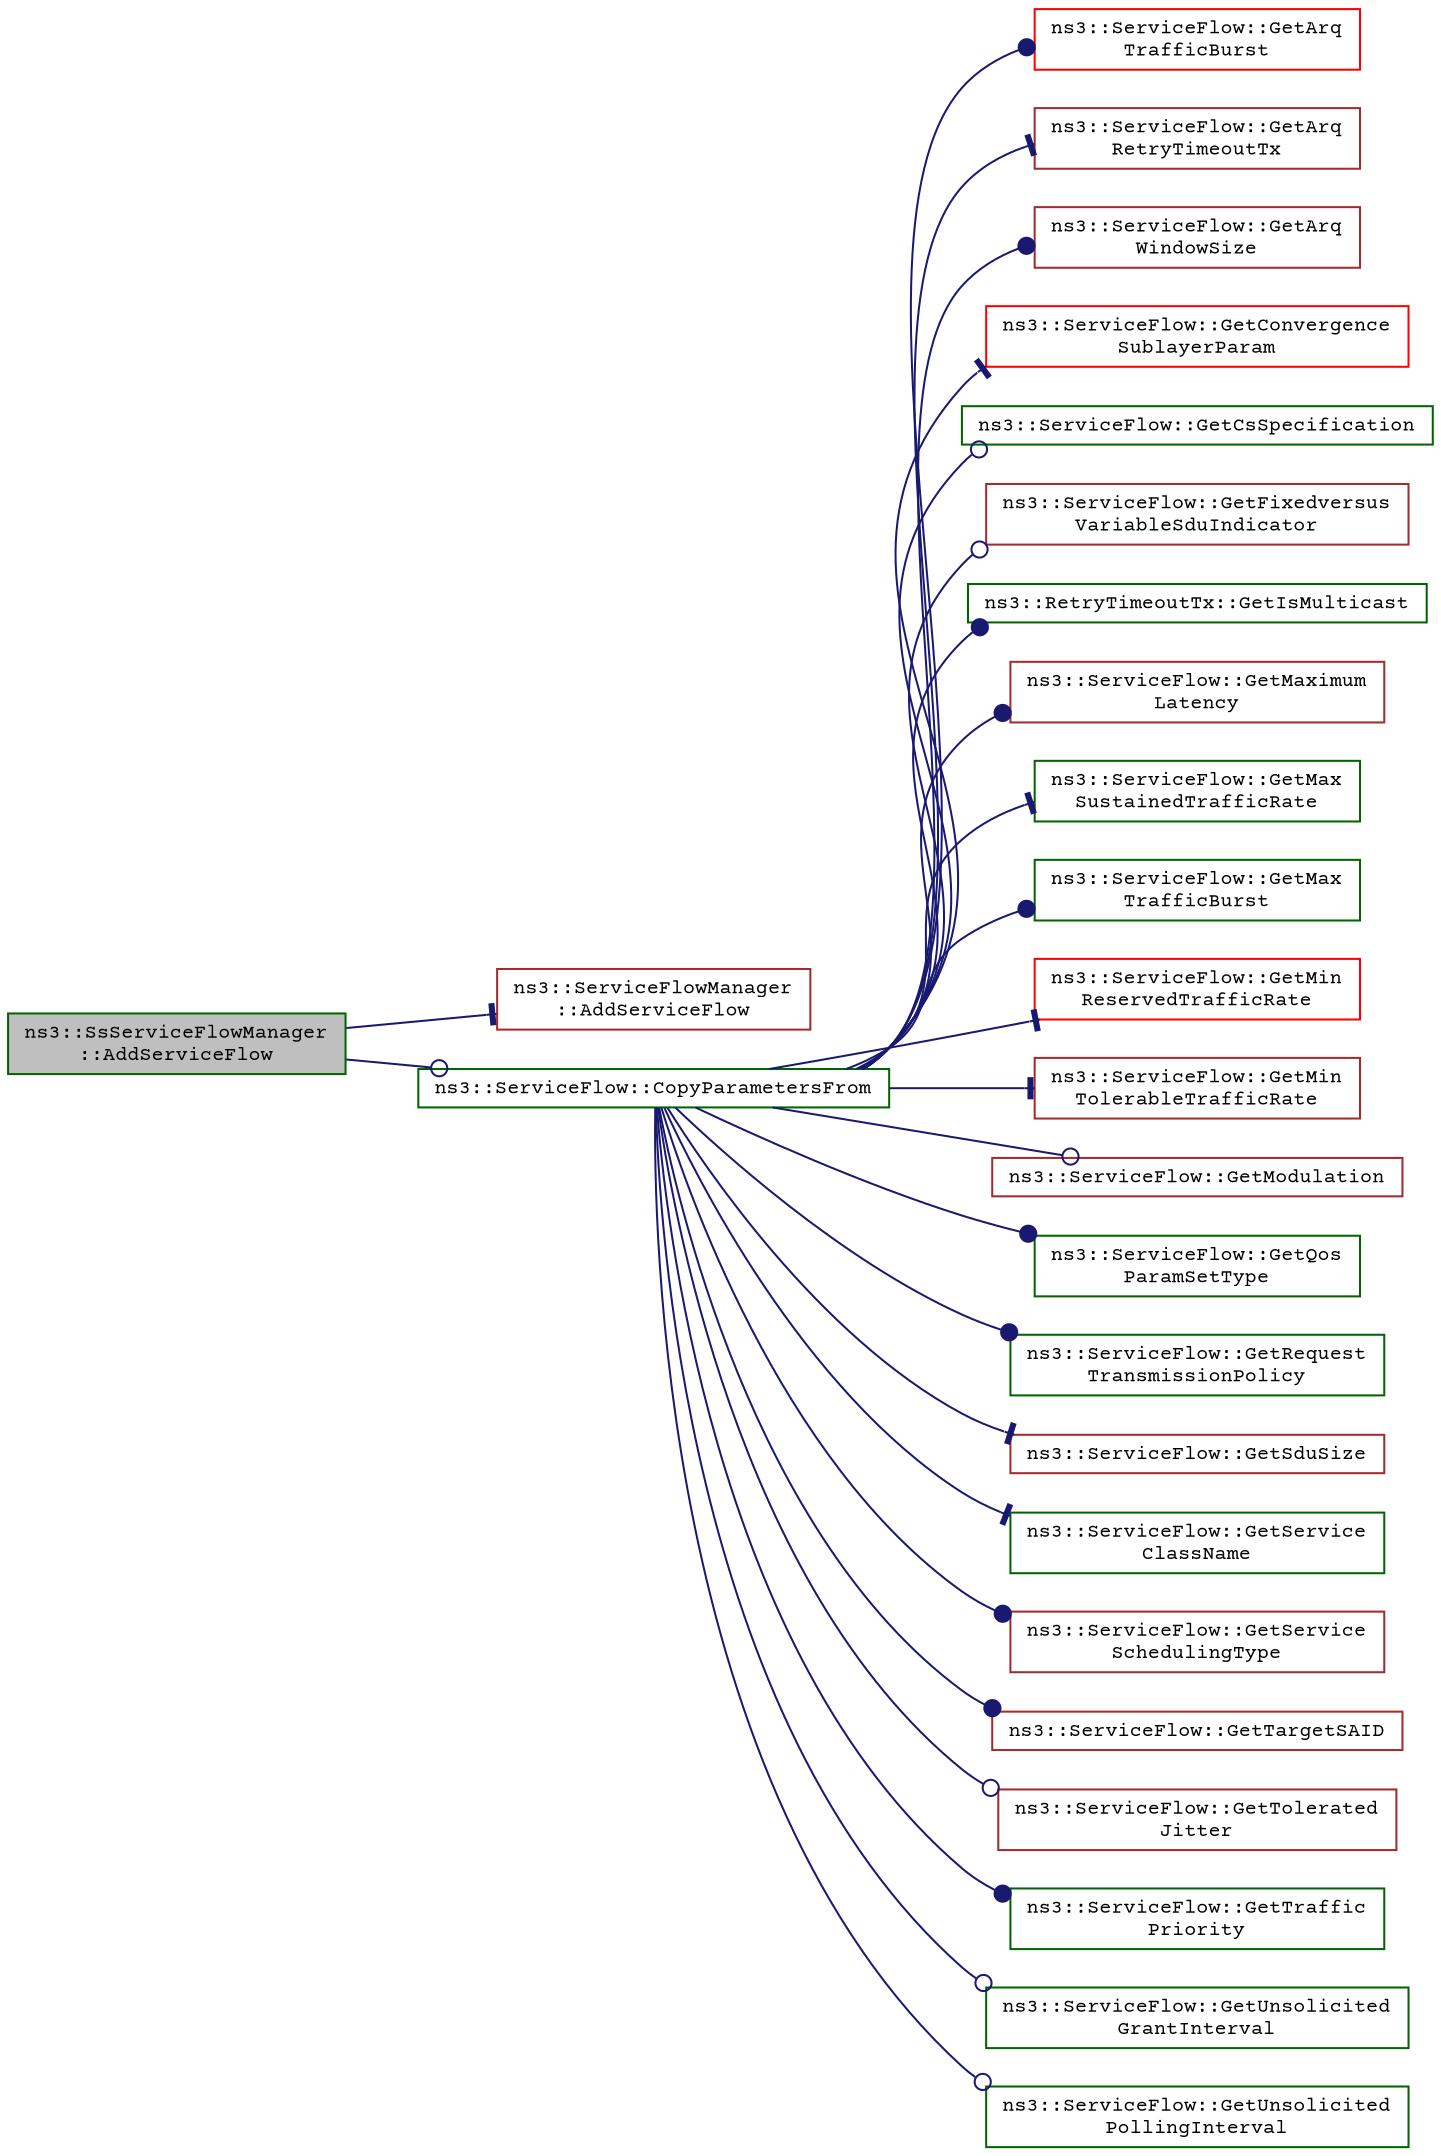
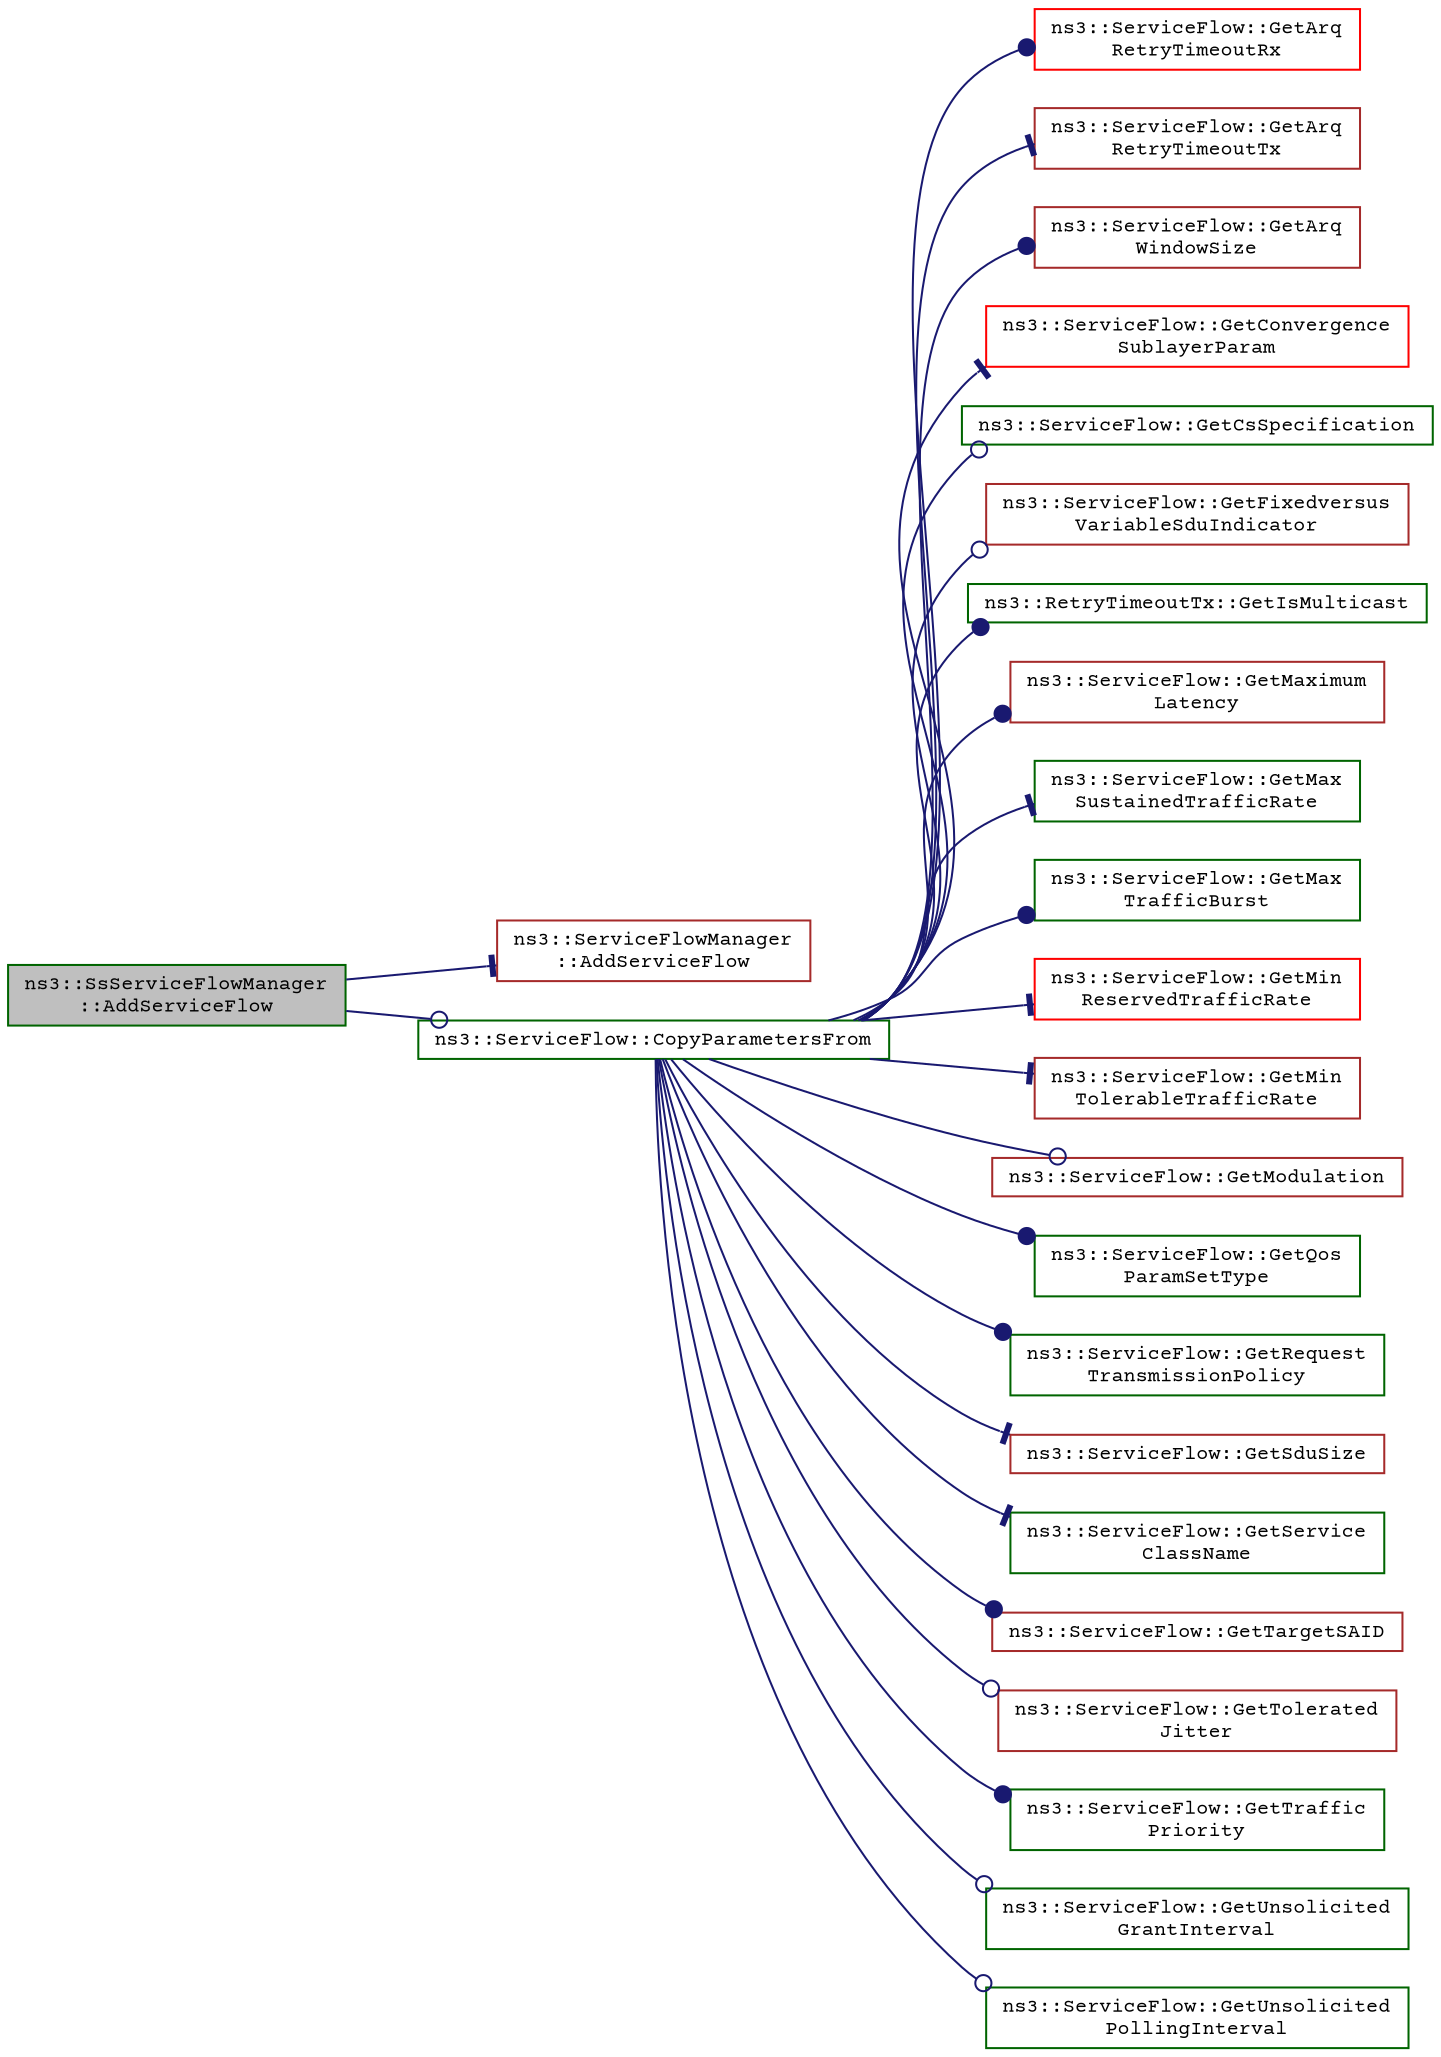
(1197, 39) -> (1197, 39)
(1197, 1642) -> none
